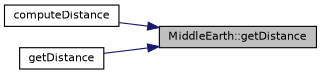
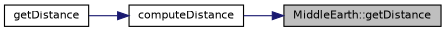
(126, 51) -> (103, 16)
